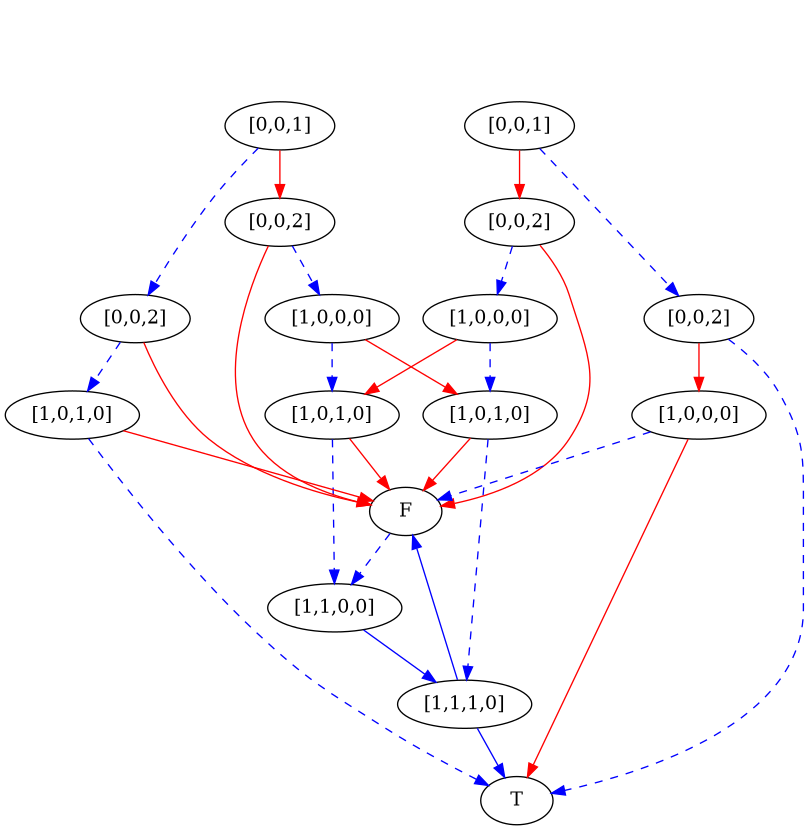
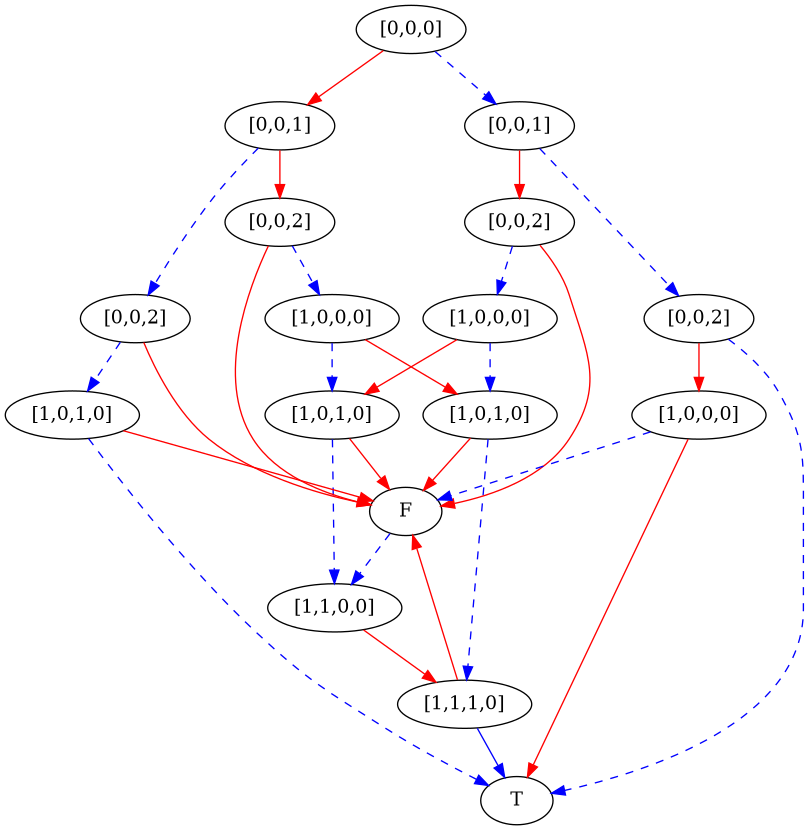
none -> (411, 29)
(437, 614) -> (437, 614)
(394, 652) -> (394, 652)
